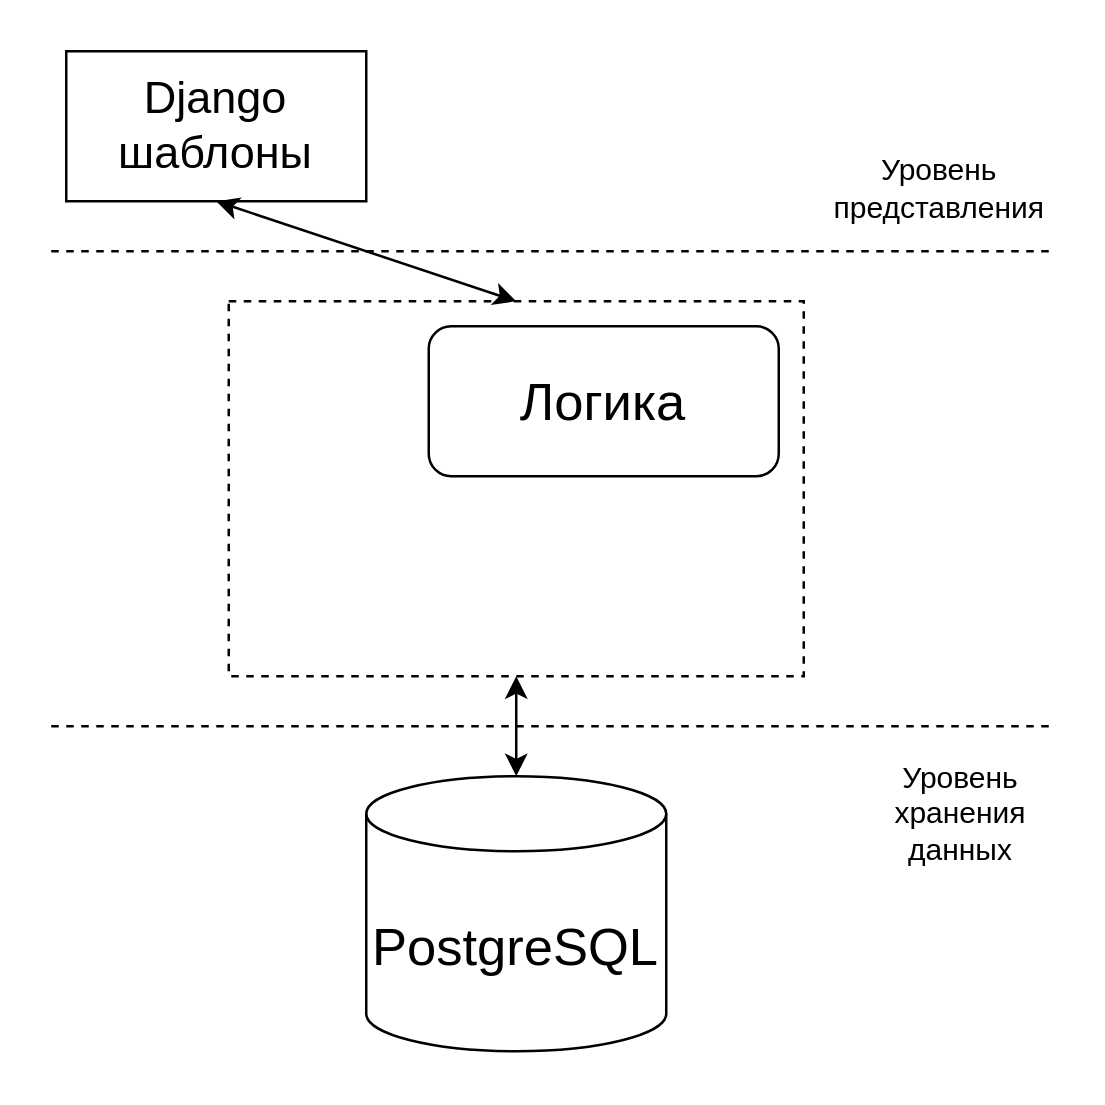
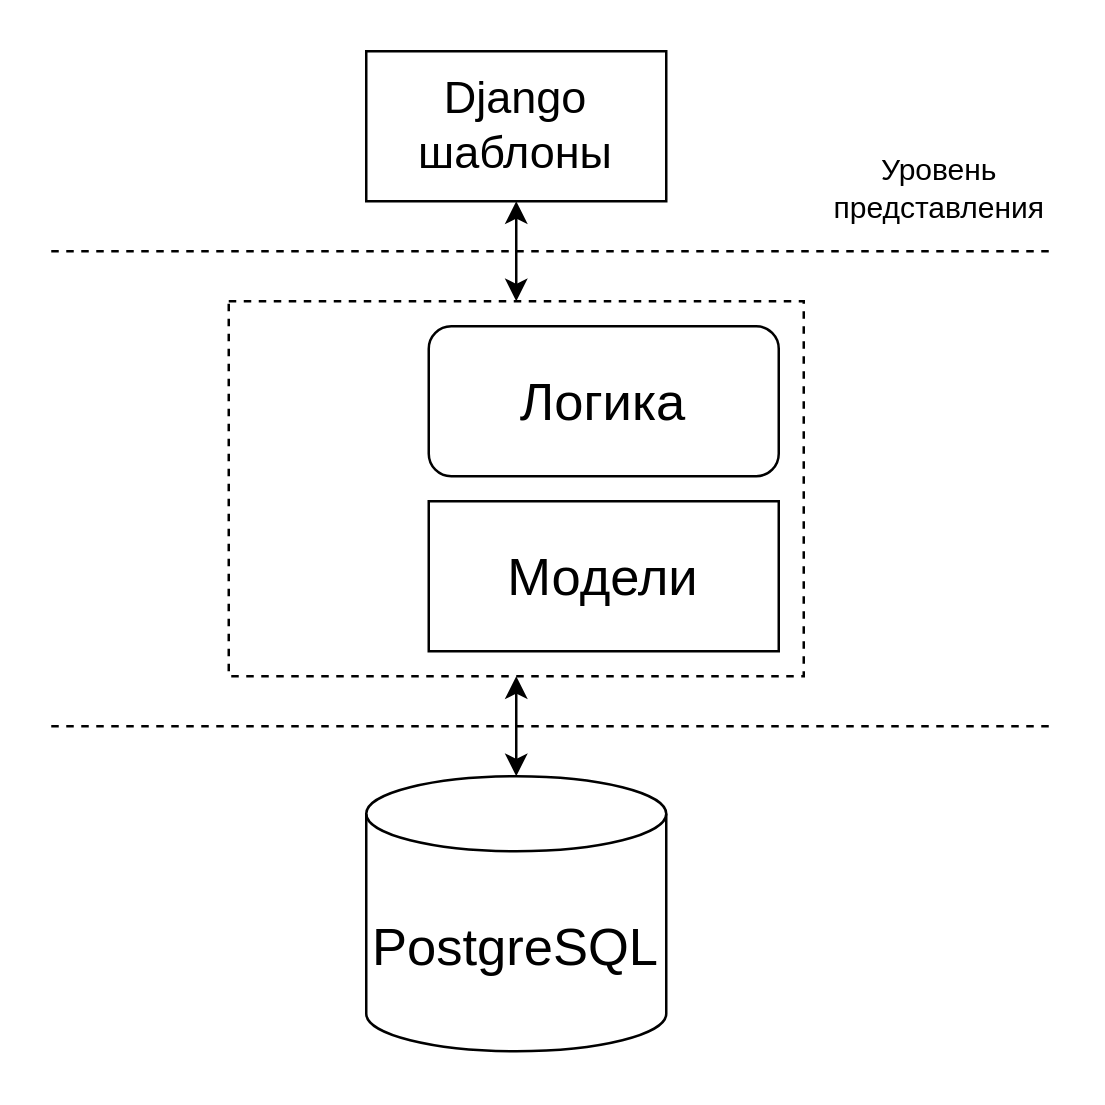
(216, 126) -> (516, 126)
none -> (604, 576)
(961, 814) -> none
